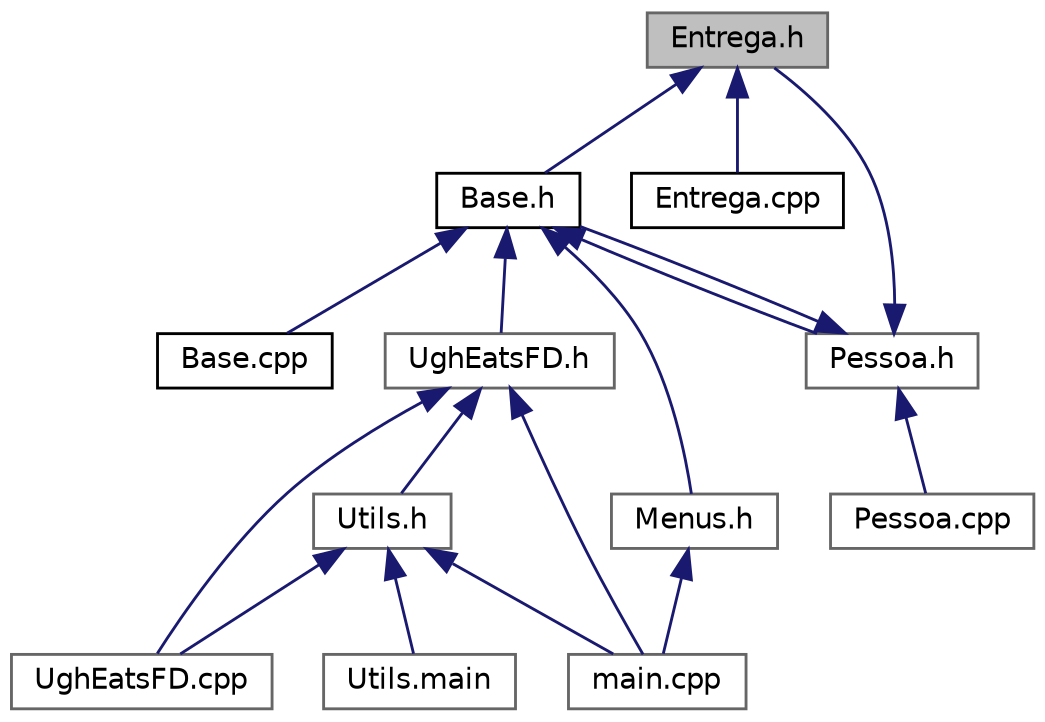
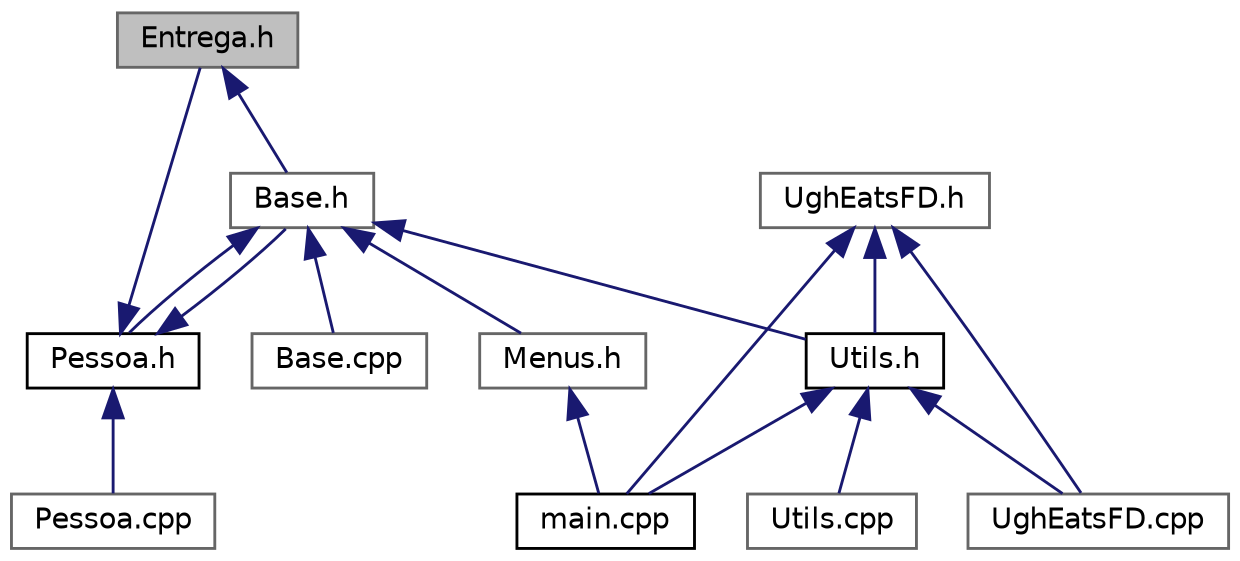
(508, 200) -> (302, 200)
(737, 200) -> none
(503, 296) -> (604, 285)
(245, 361) -> (339, 361)
(892, 361) -> (113, 361)
(382, 521) -> (875, 361)
(420, 682) -> (832, 521)
(657, 682) -> (606, 521)
